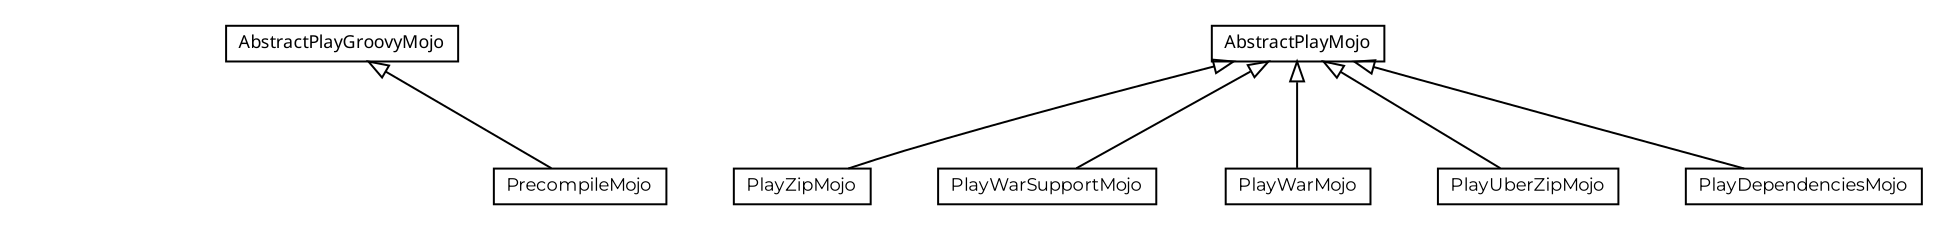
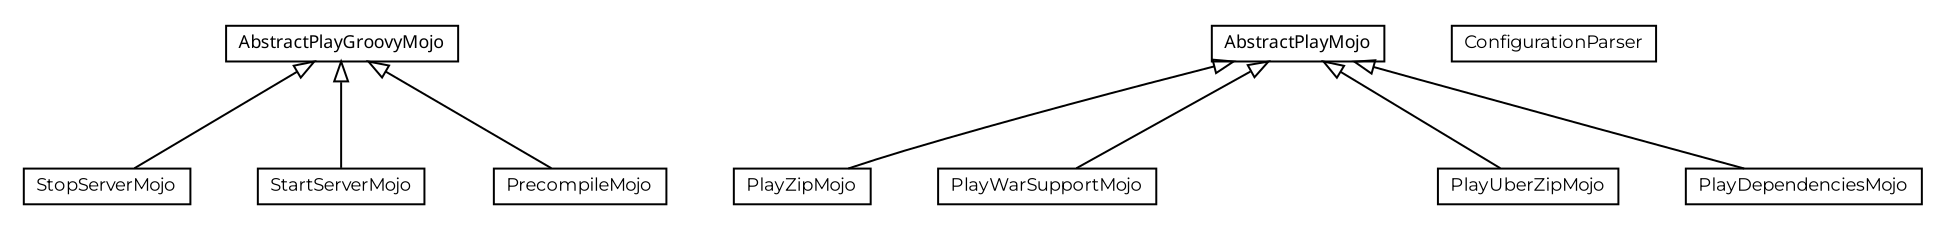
none -> (1553, 44)
none -> (107, 186)
none -> (341, 186)
(1297, 186) -> none
